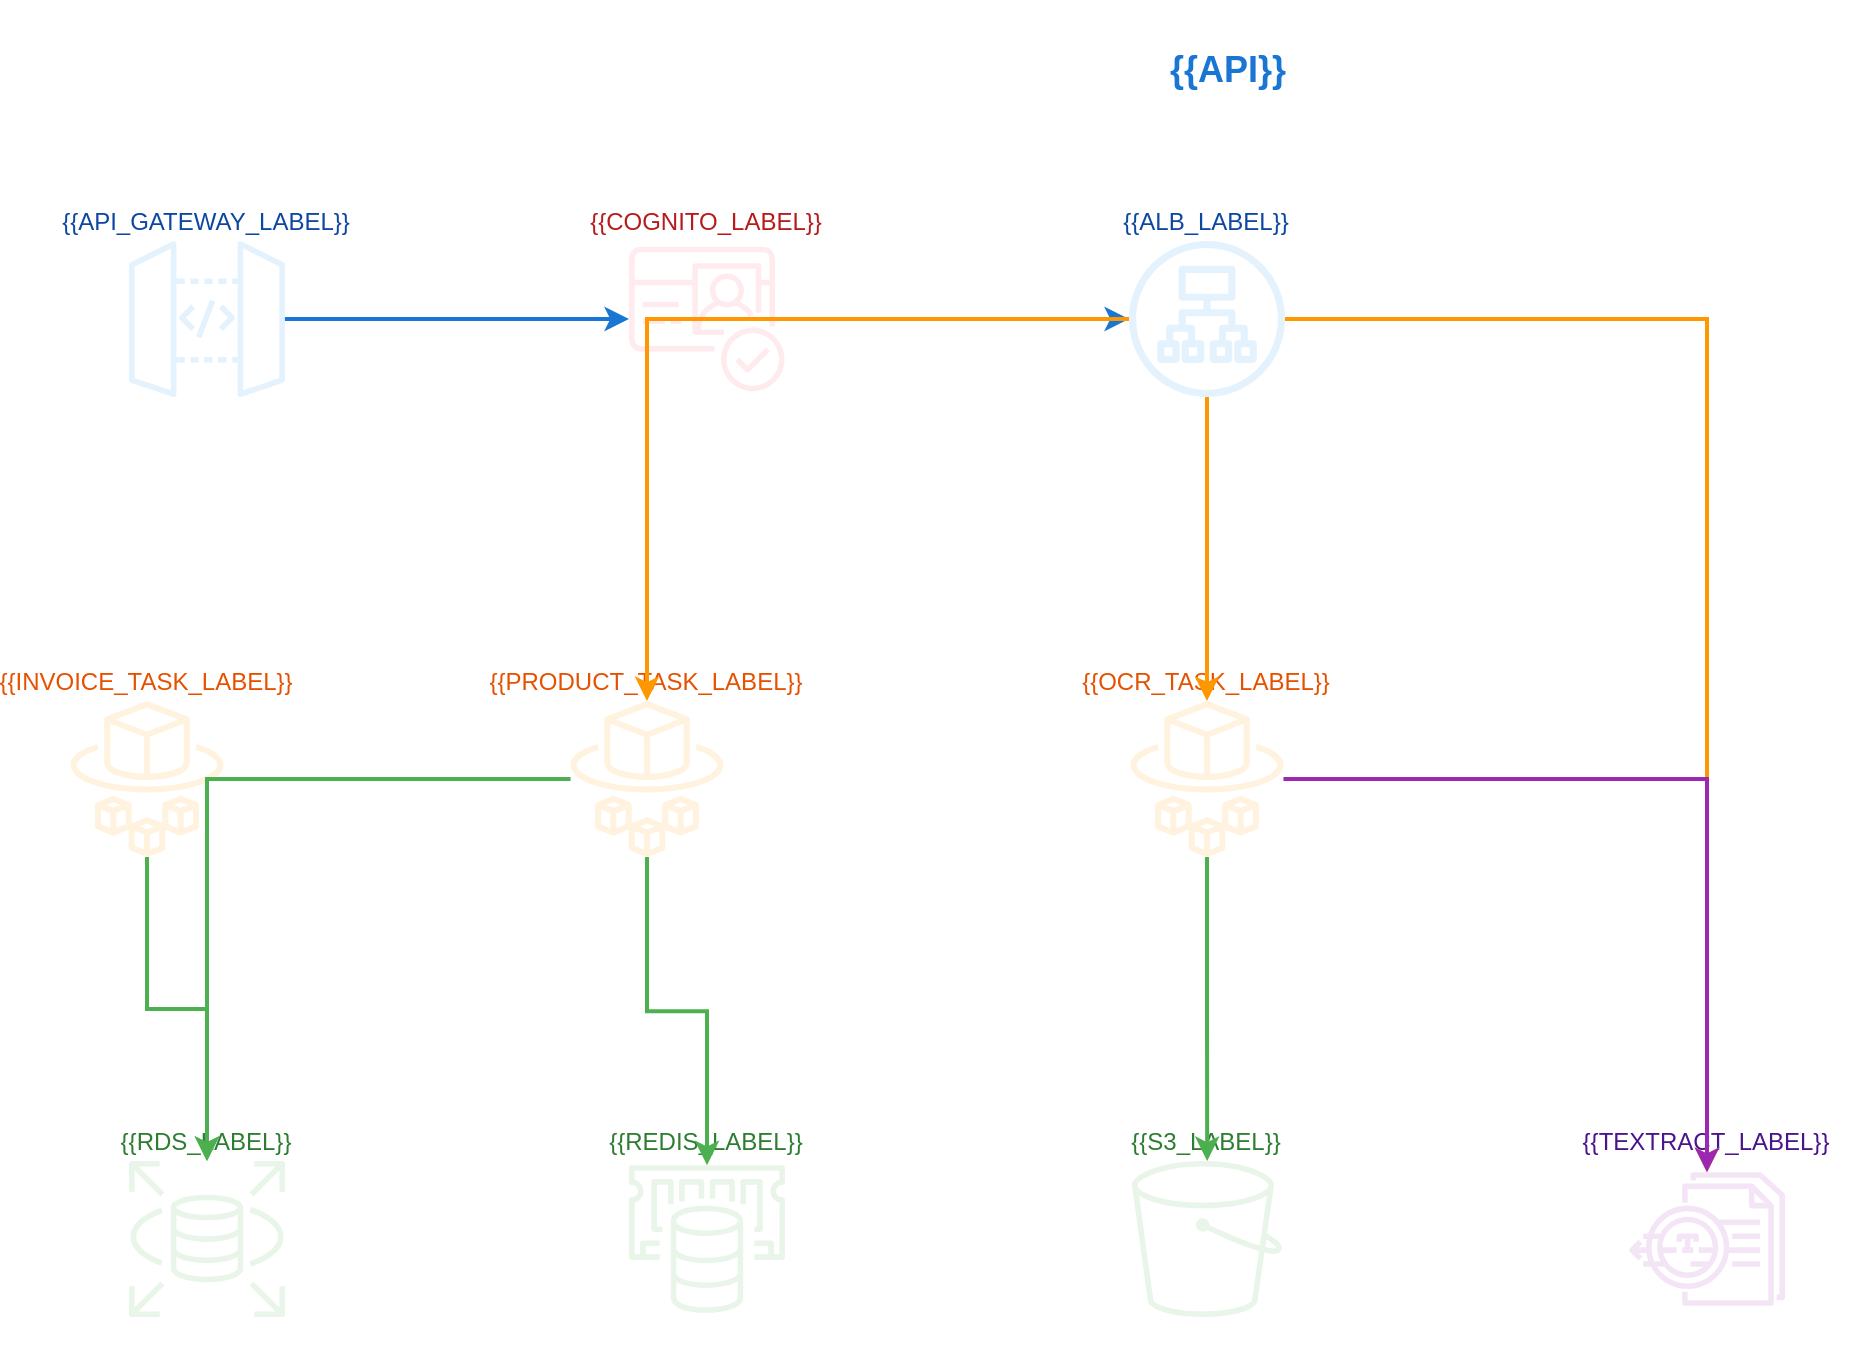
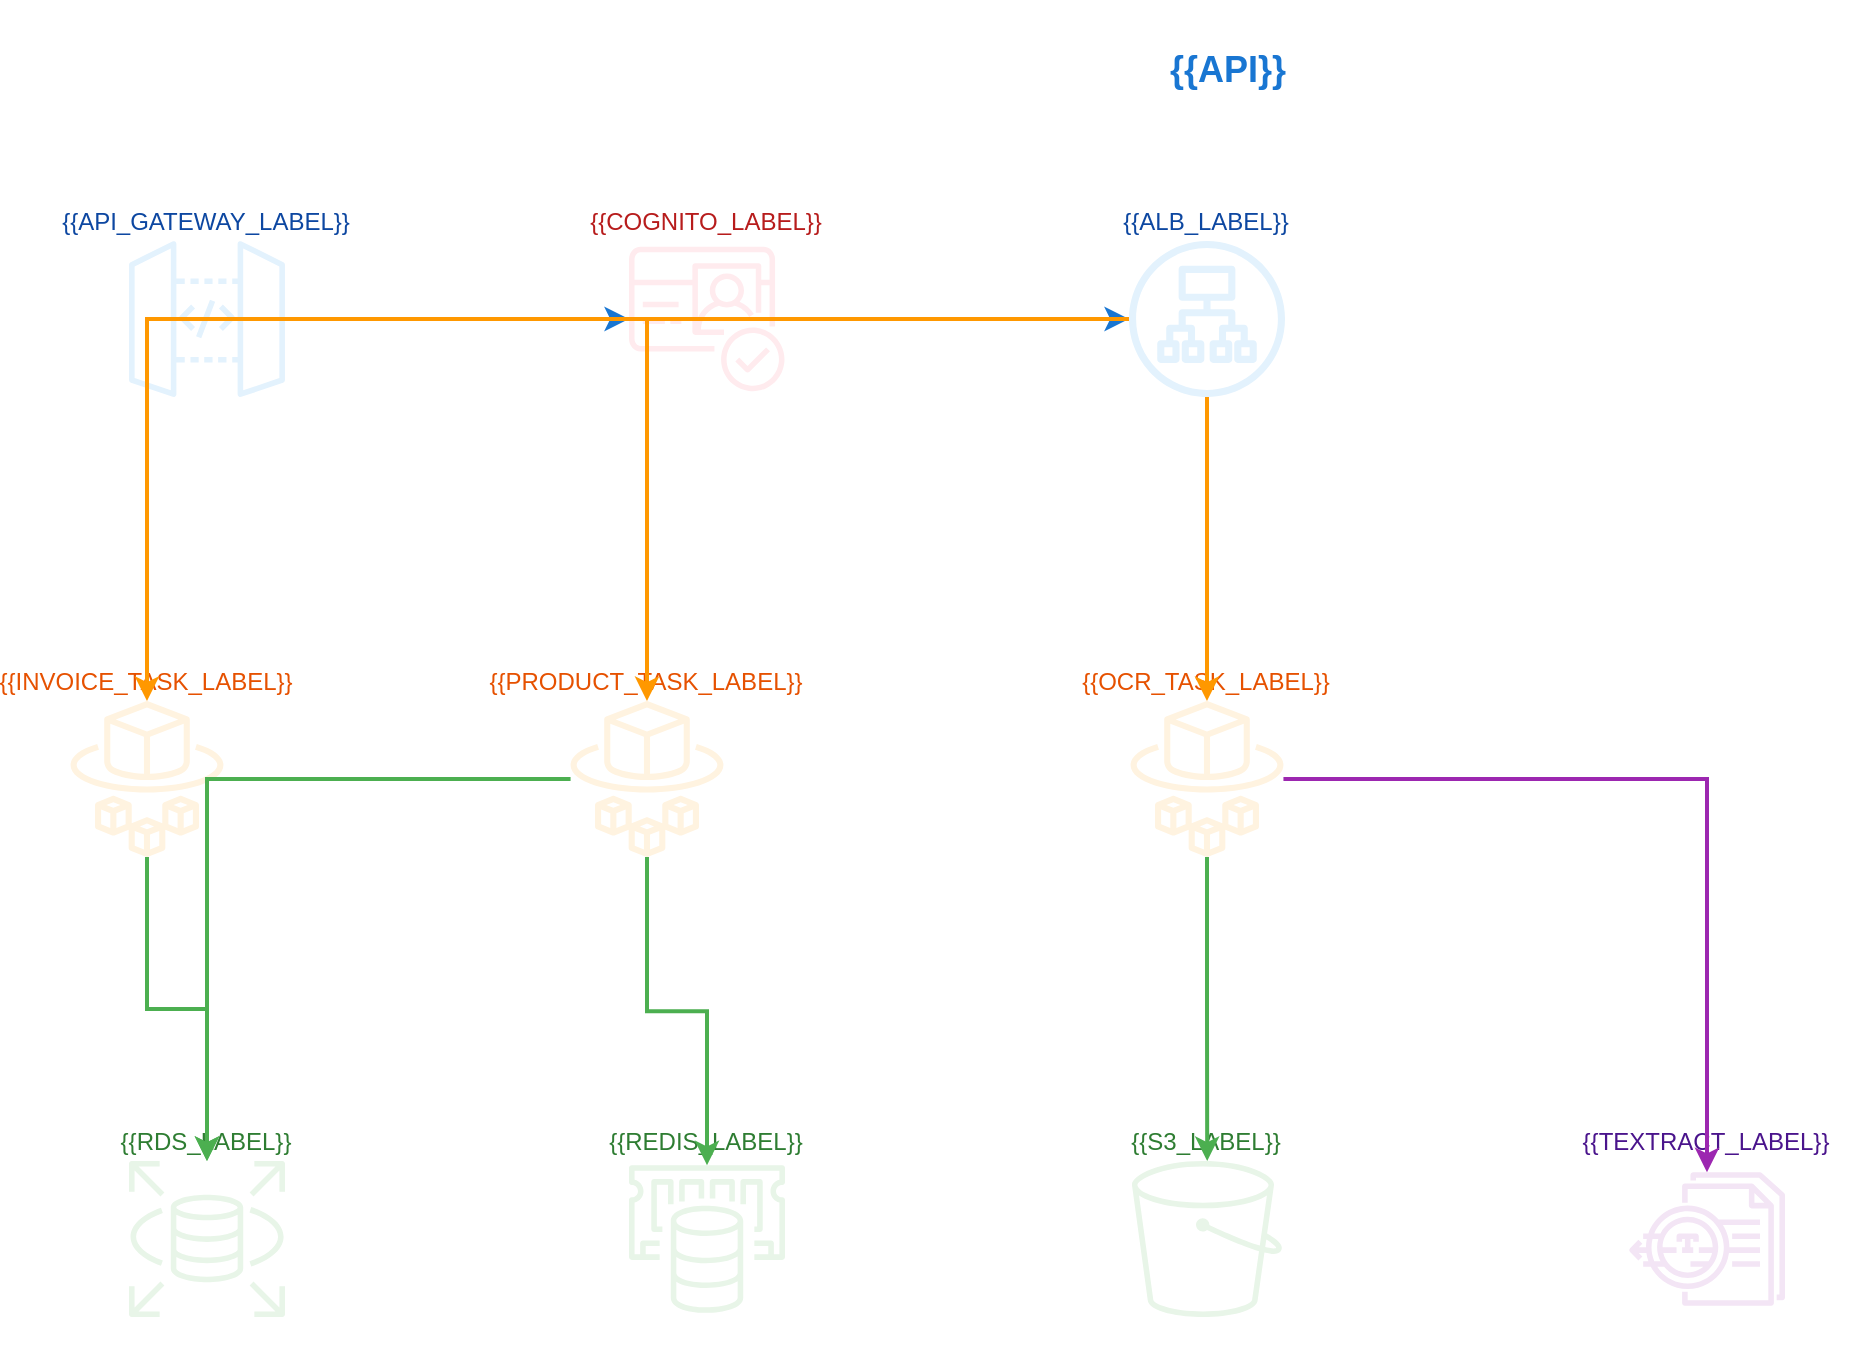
(1707, 336) -> (147, 433)
